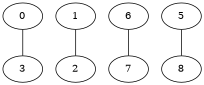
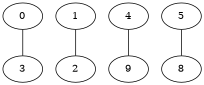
(129, 16) -> (129, 16)
(129, 69) -> (129, 69)
